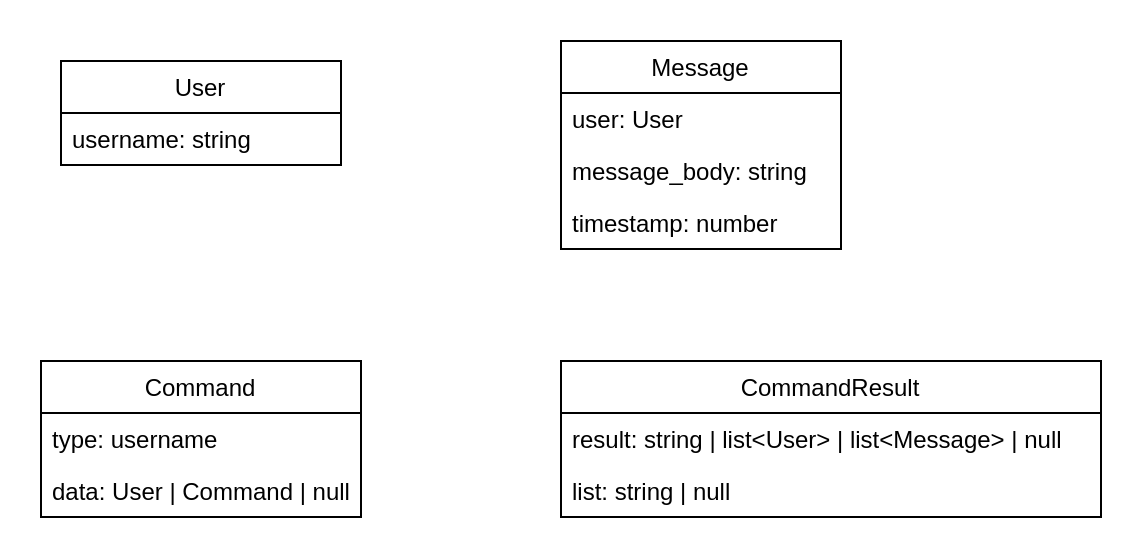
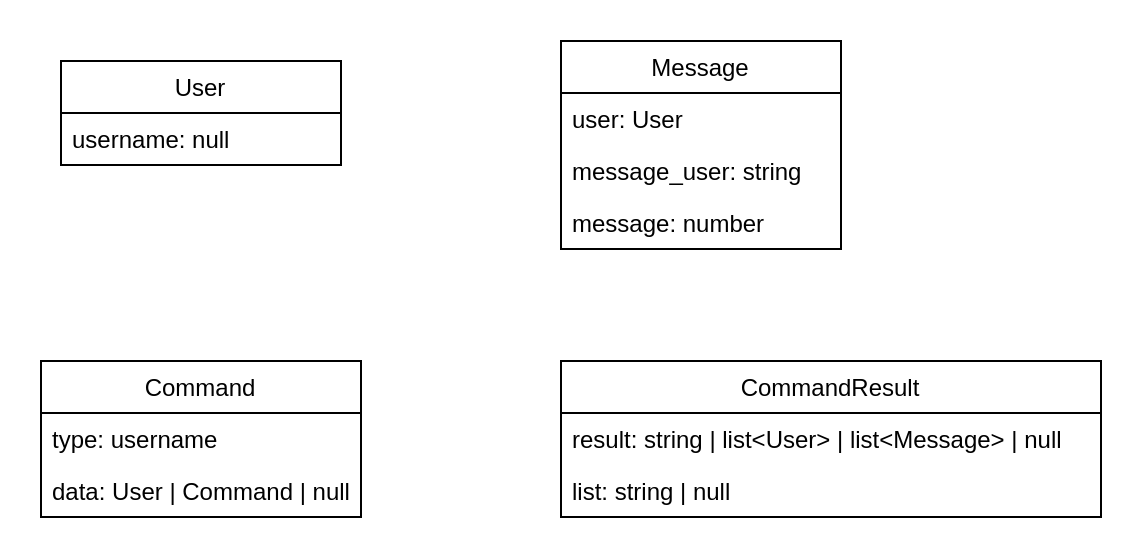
(170, 140) -> (154, 140)
(697, 172) -> (697, 172)
(677, 224) -> (667, 224)
